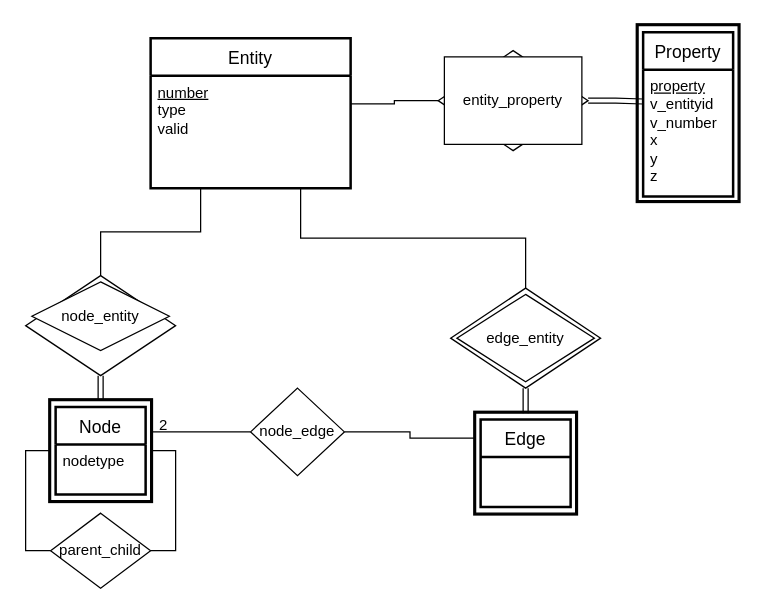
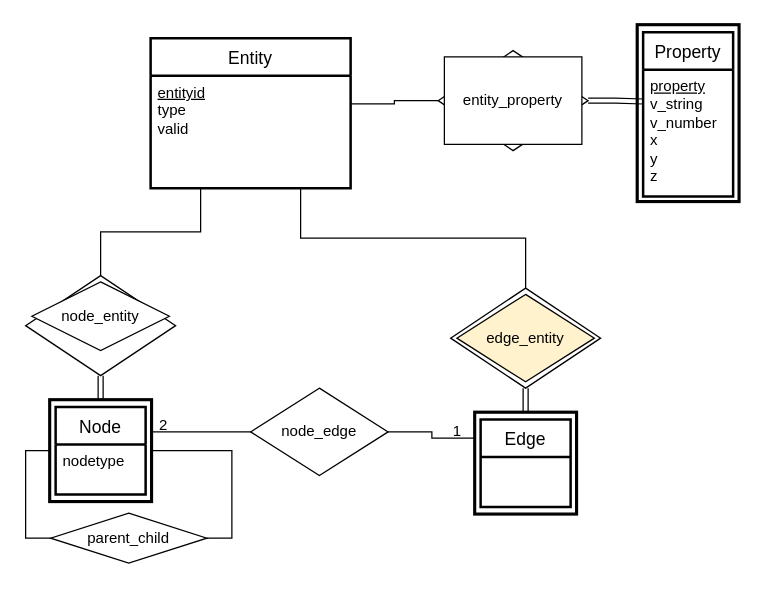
(183, 111) -> (188, 111)
(689, 132) -> (684, 132)
(526, 338) -> (526, 338)
(298, 432) -> (319, 432)
none -> (457, 432)
(101, 551) -> (129, 538)
